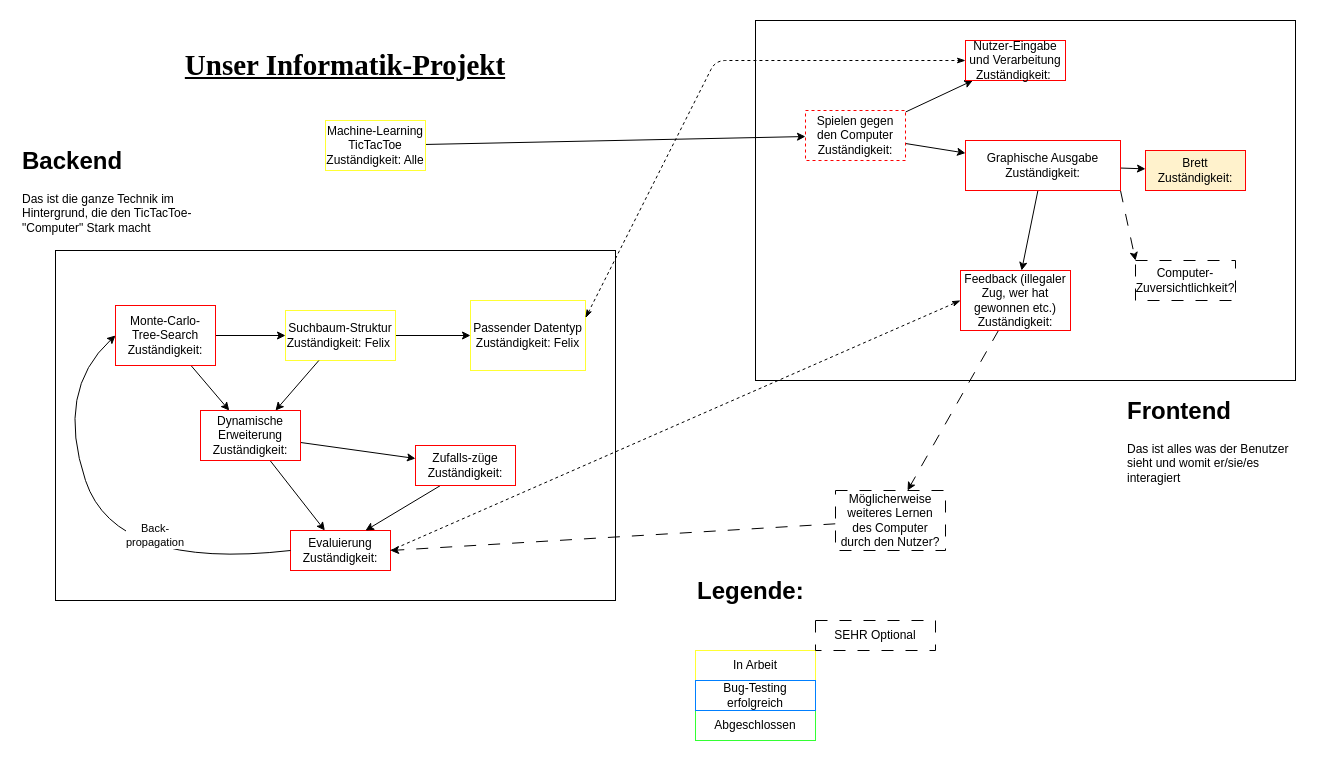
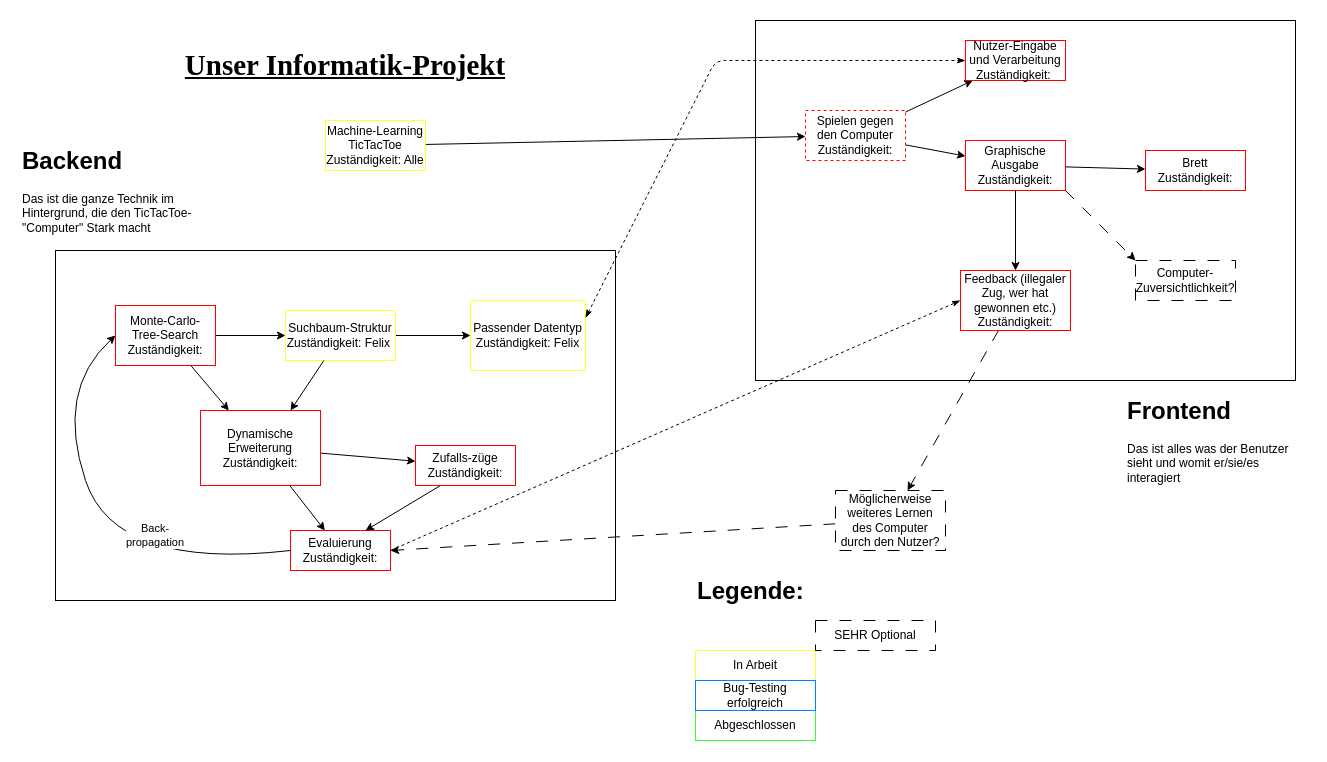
(1043, 166) -> (1016, 166)
(1196, 171) -> (1196, 171)
(251, 436) -> (261, 448)
